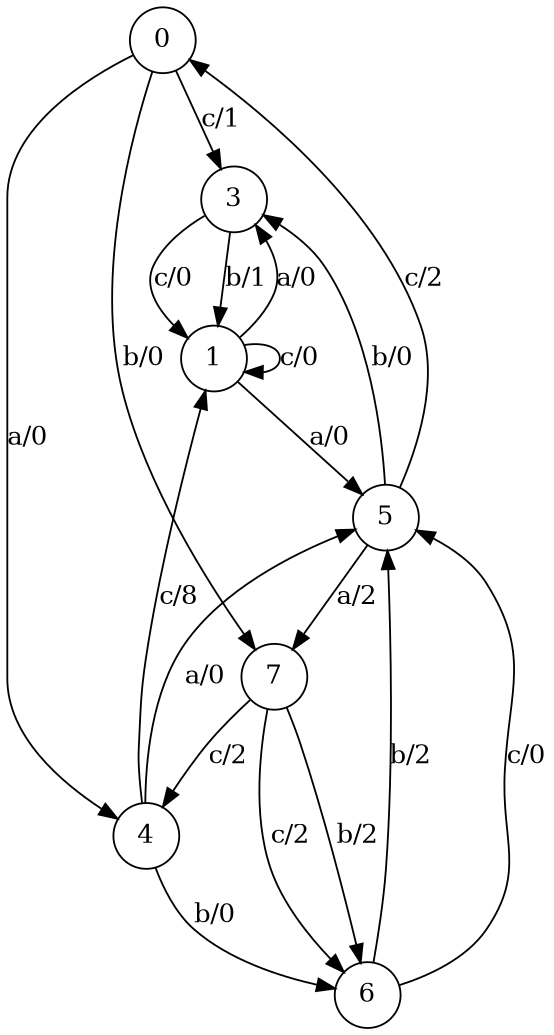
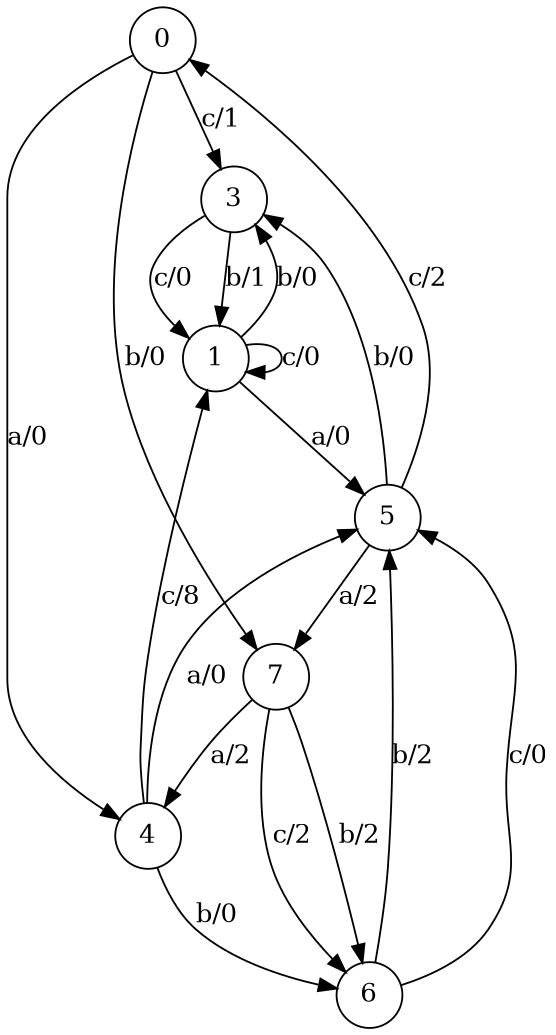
(296, 279) -> (297, 279)
(229, 756) -> (230, 756)
